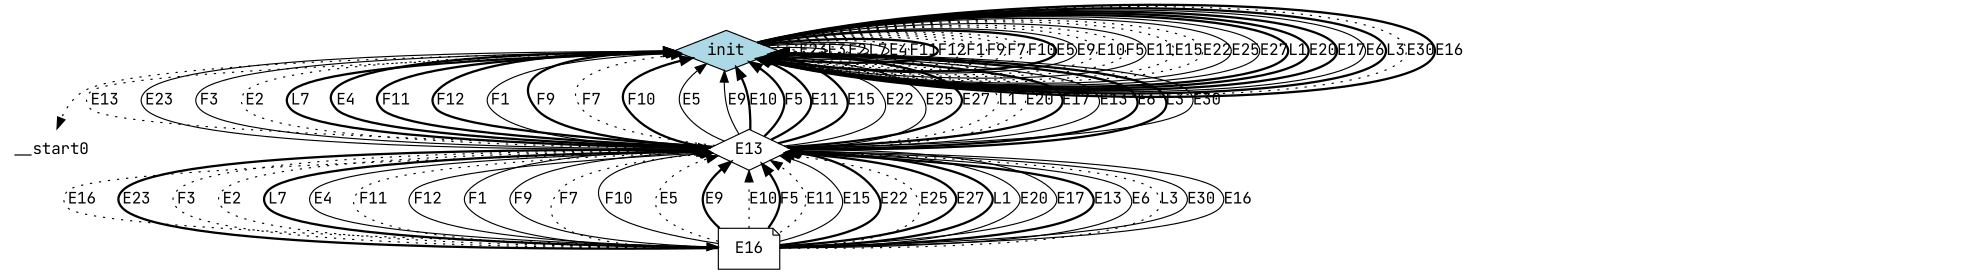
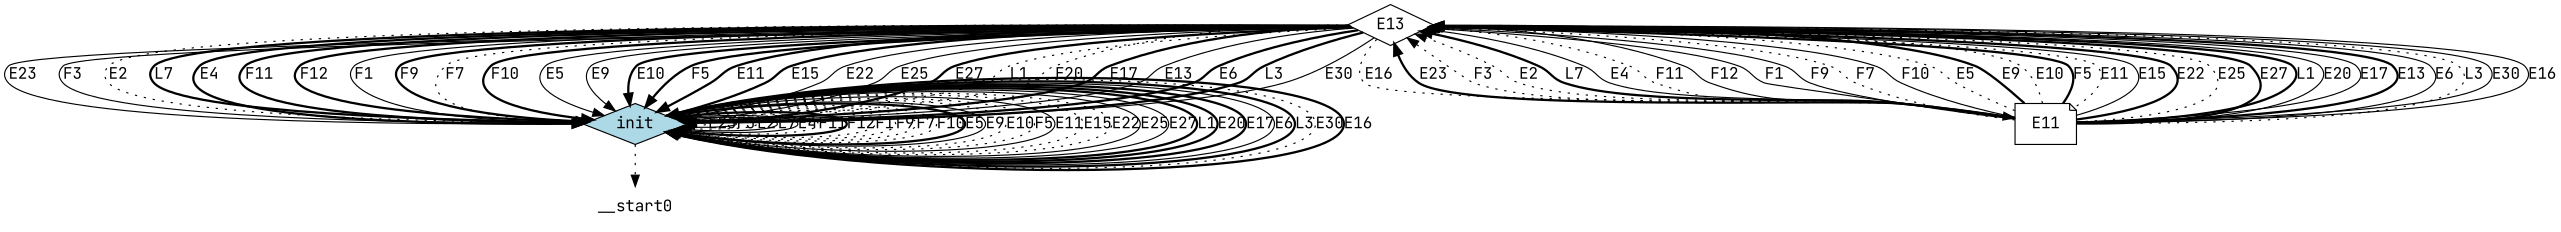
(90, 109) -> none
(749, 249) -> (2046, 124)
